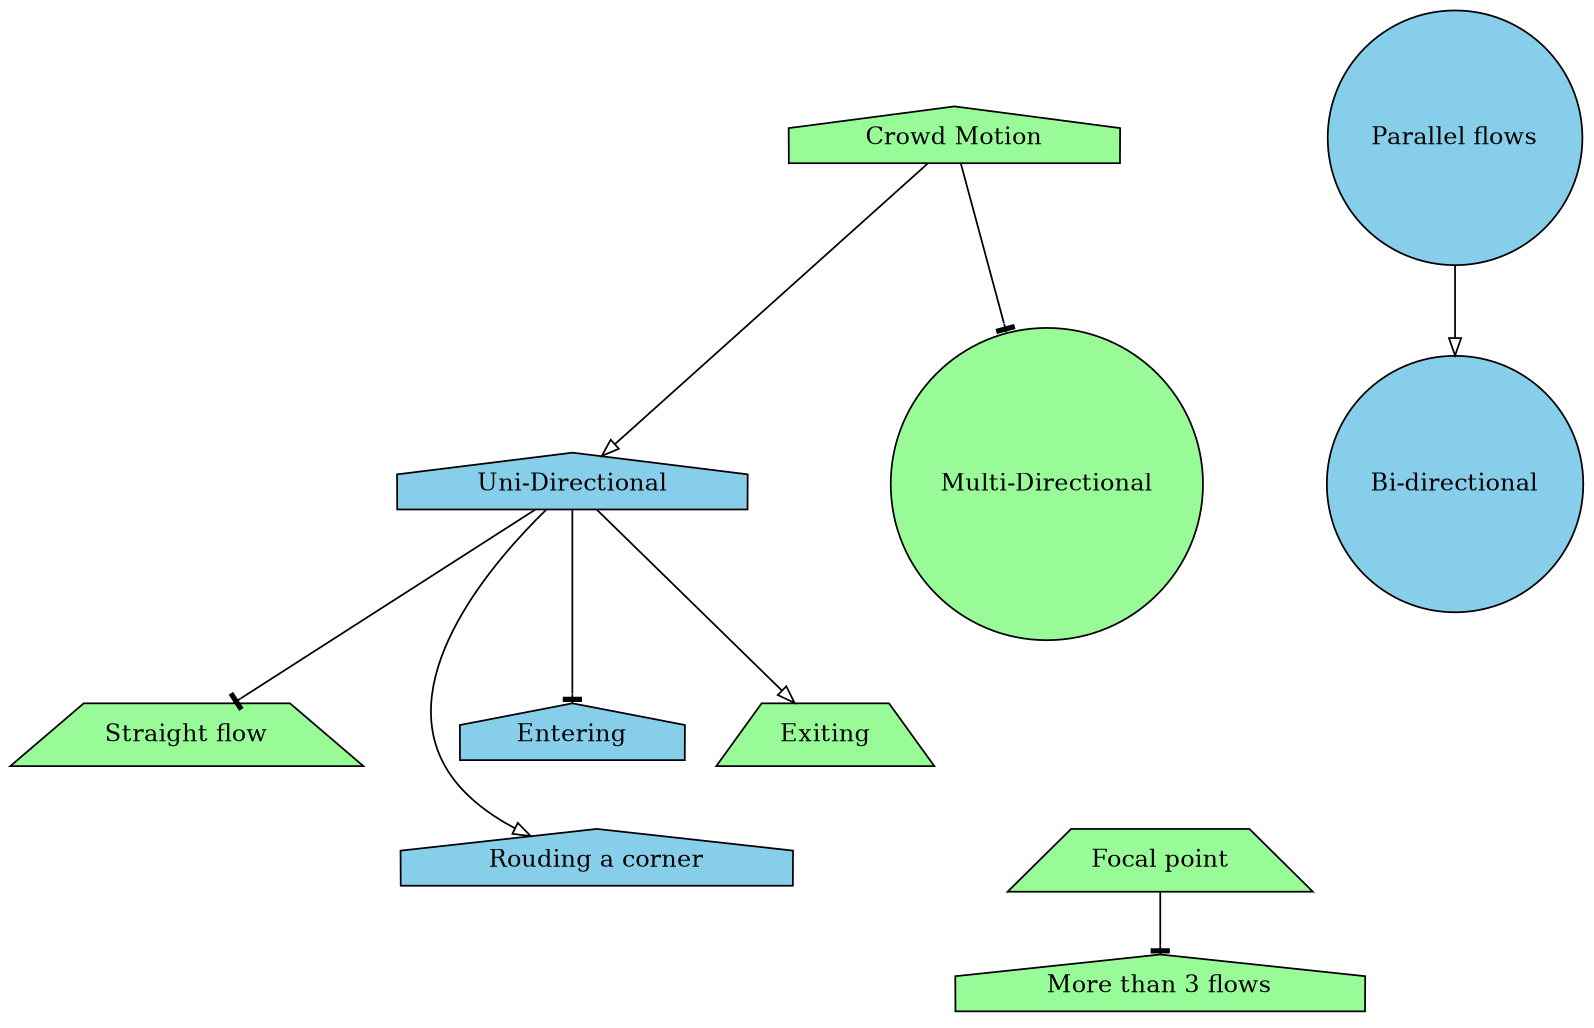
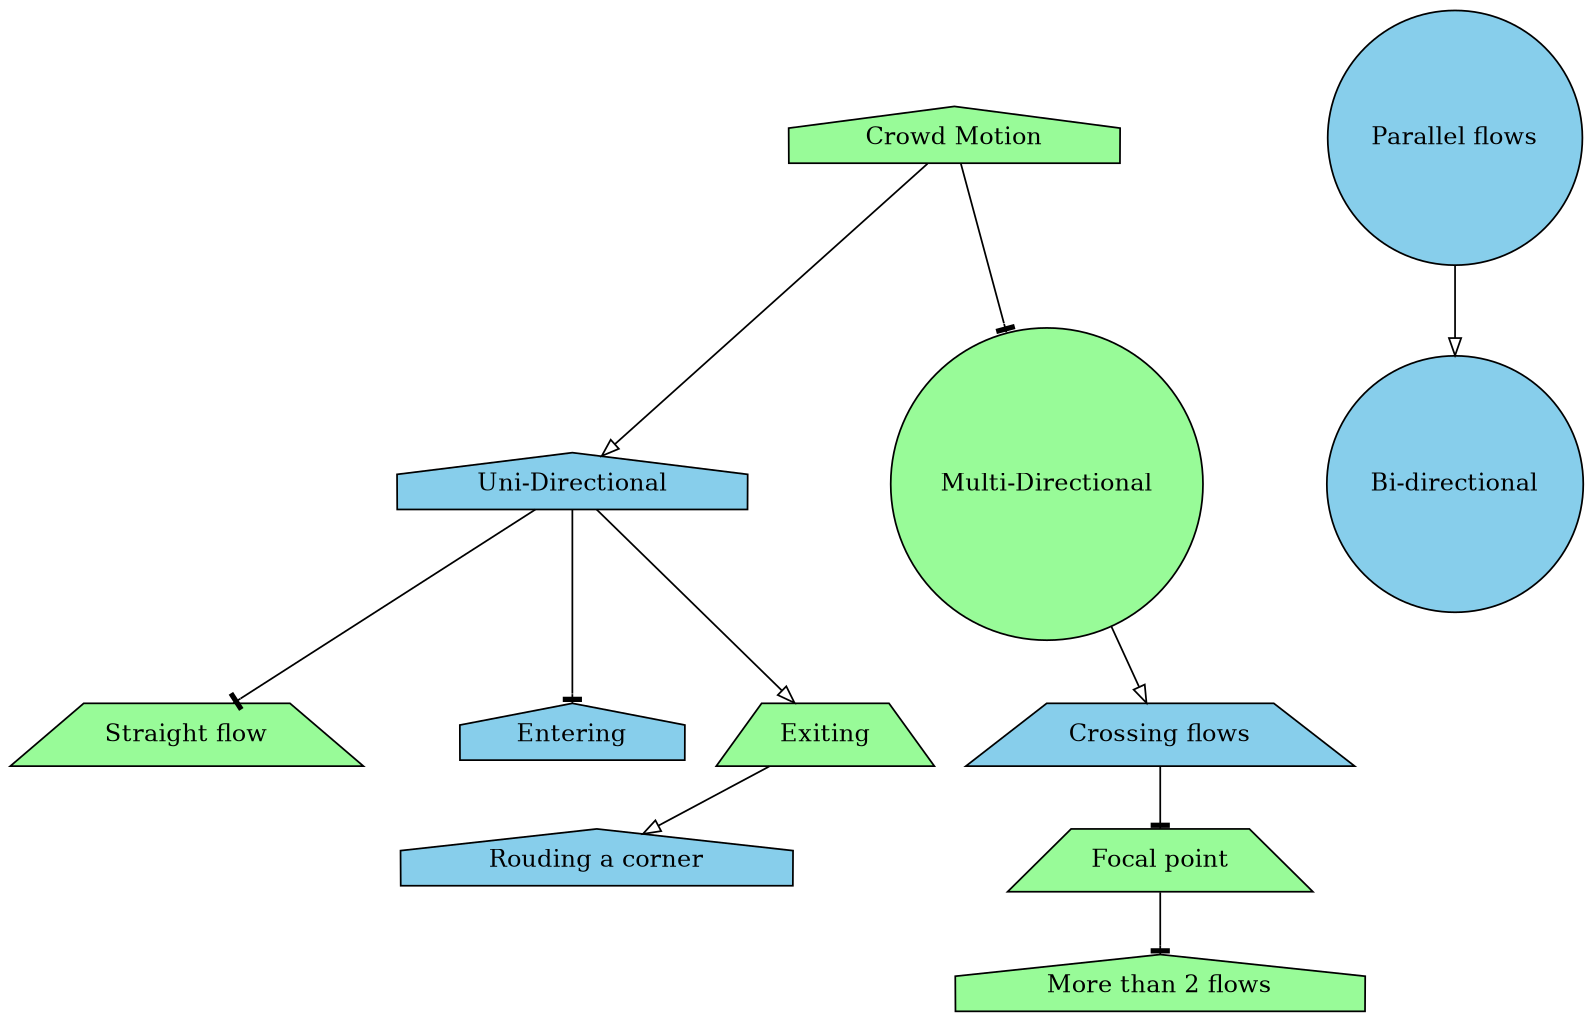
(438, 669) -> (714, 796)
none -> (1160, 735)
(1160, 986) -> (1160, 986)
